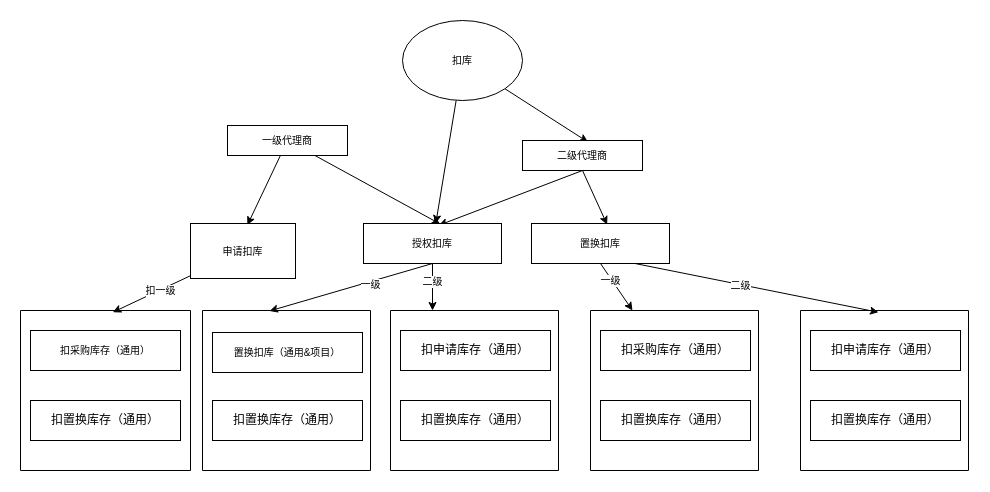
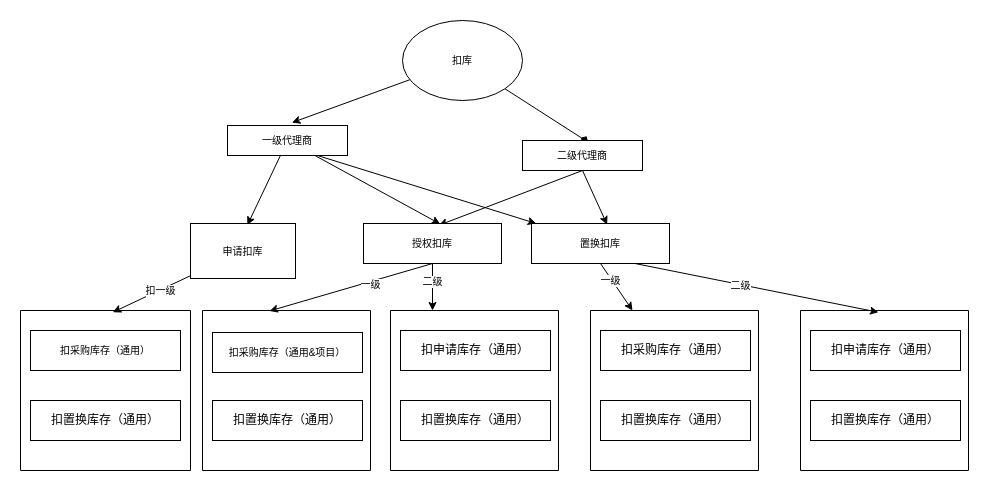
(581, 138) -> (581, 137)
(446, 159) -> (354, 100)
none -> (425, 189)
(288, 353) -> (288, 353)
